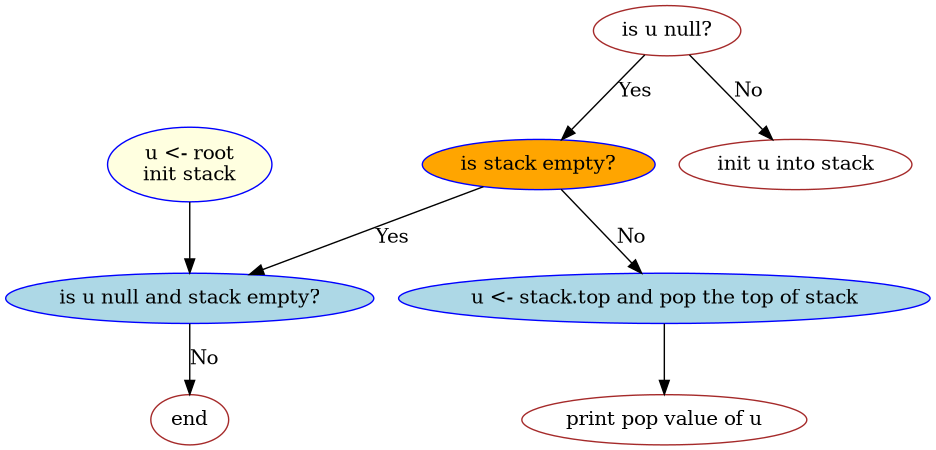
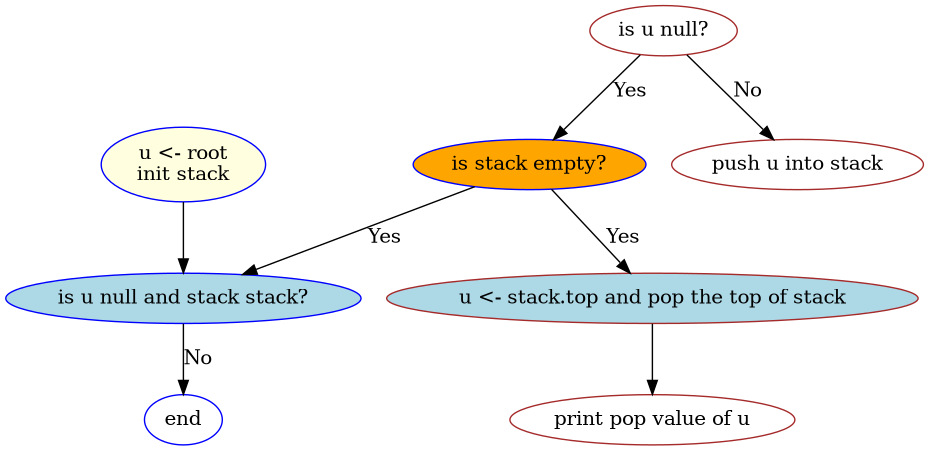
(796, 165) -> (798, 165)
(632, 238) -> (624, 238)
(190, 298) -> (183, 298)
(664, 298) -> (652, 298)
(190, 420) -> (183, 420)
